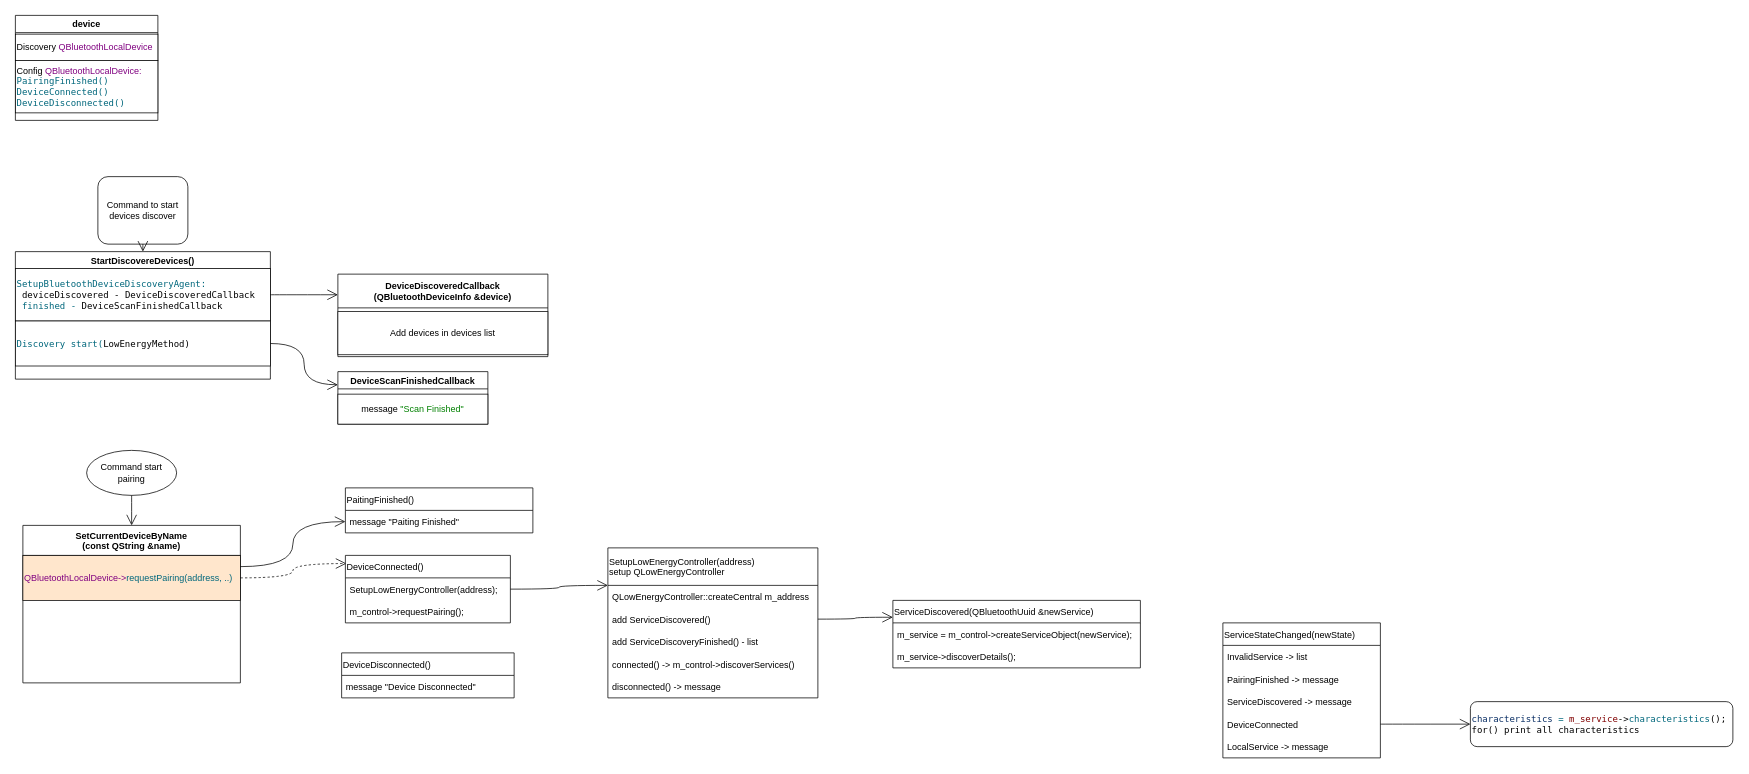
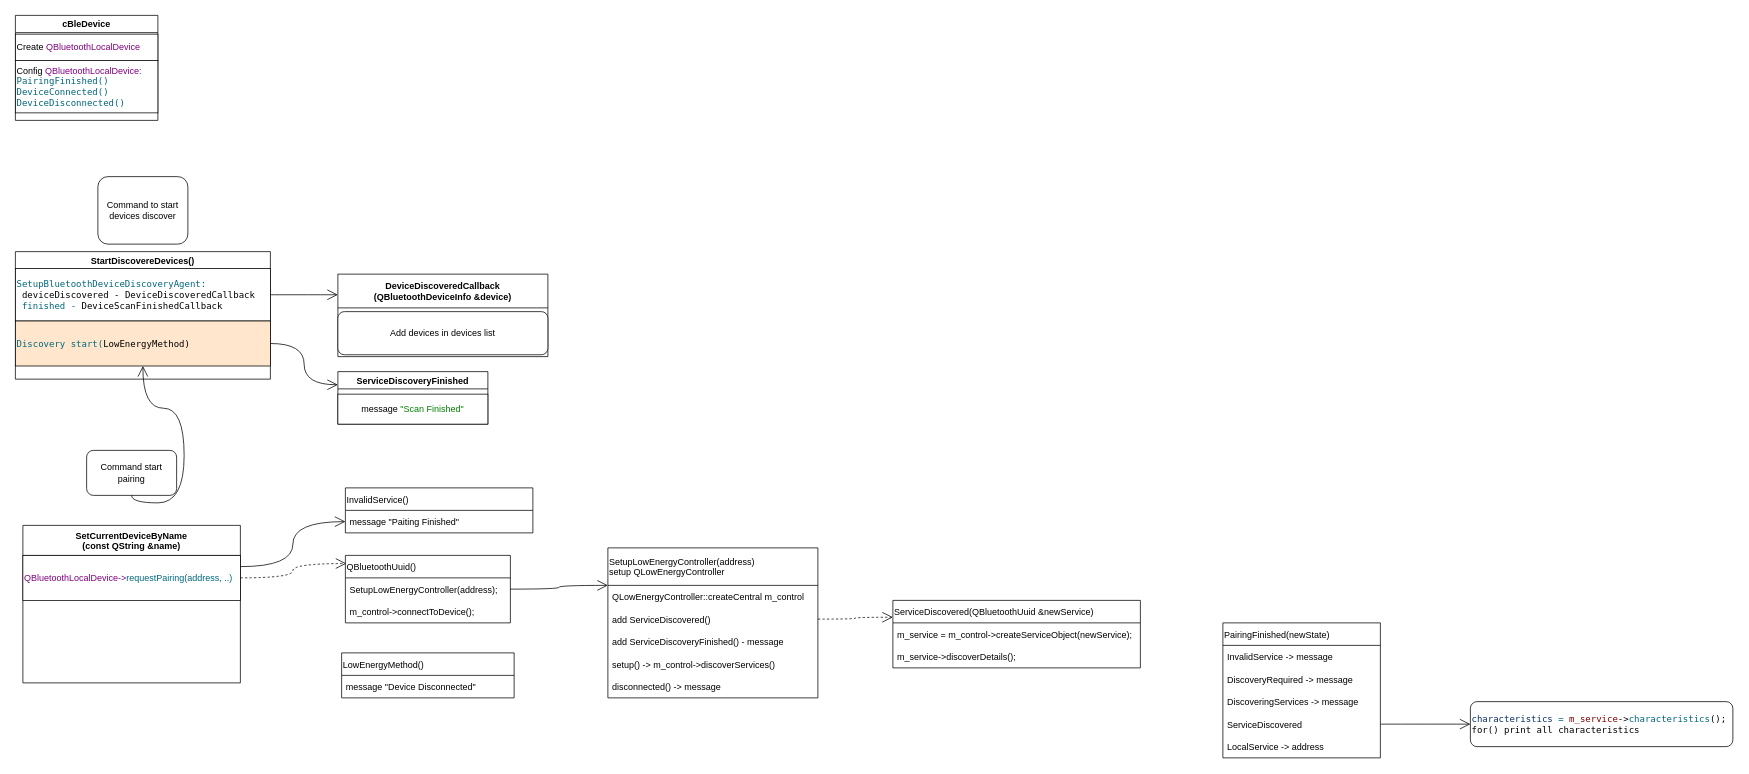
(86, 24) -> (86, 24)
(87, 48) -> (84, 48)
(143, 246) -> none
(443, 333) -> (443, 333)
(143, 344) -> (143, 344)
(413, 381) -> (413, 381)
(132, 473) -> (132, 473)
(385, 500) -> (383, 500)
(132, 509) -> (184, 447)
(388, 567) -> (384, 567)
(132, 578) -> (132, 578)
(720, 597) -> (718, 597)
(415, 612) -> (419, 612)
(855, 618) -> (855, 618)
(1296, 635) -> (1282, 635)
(696, 642) -> (706, 642)
(1274, 657) -> (1284, 657)
(391, 665) -> (386, 665)
(717, 665) -> (707, 665)
(1286, 680) -> (1293, 680)
(1293, 702) -> (1297, 702)
(1264, 725) -> (1268, 725)
(1280, 747) -> (1280, 747)
